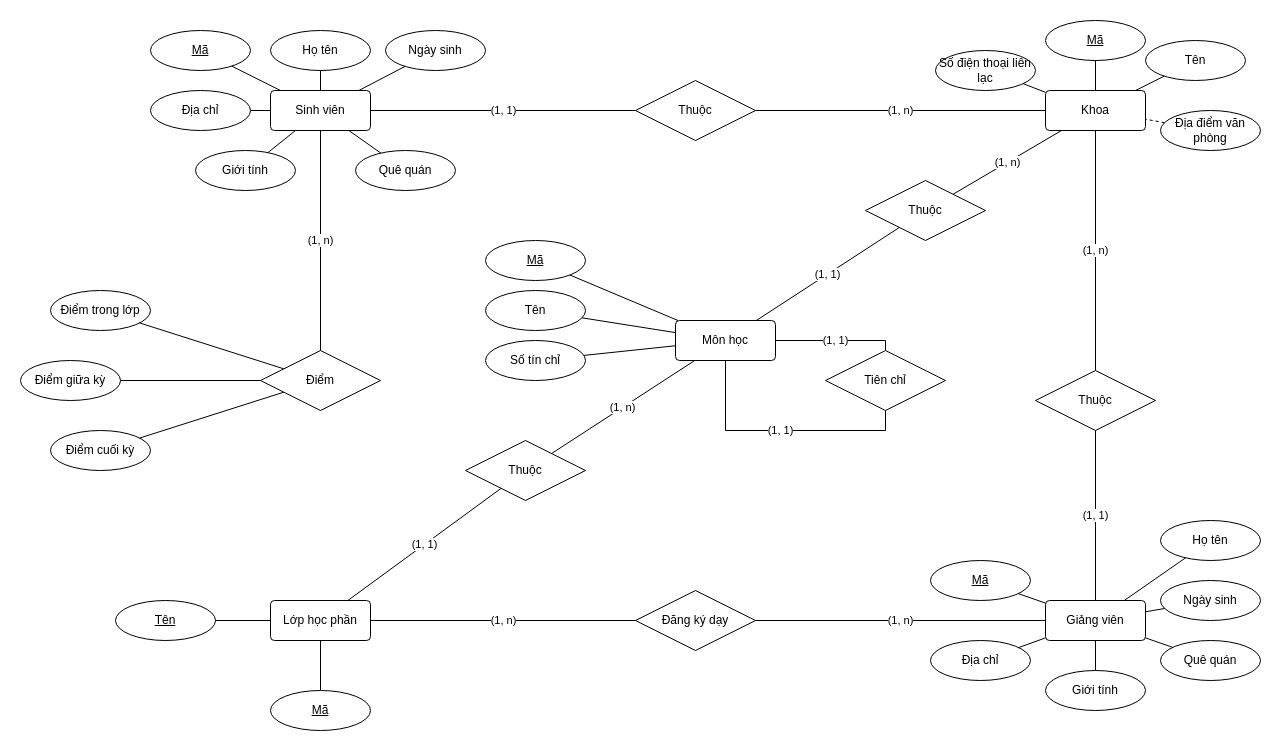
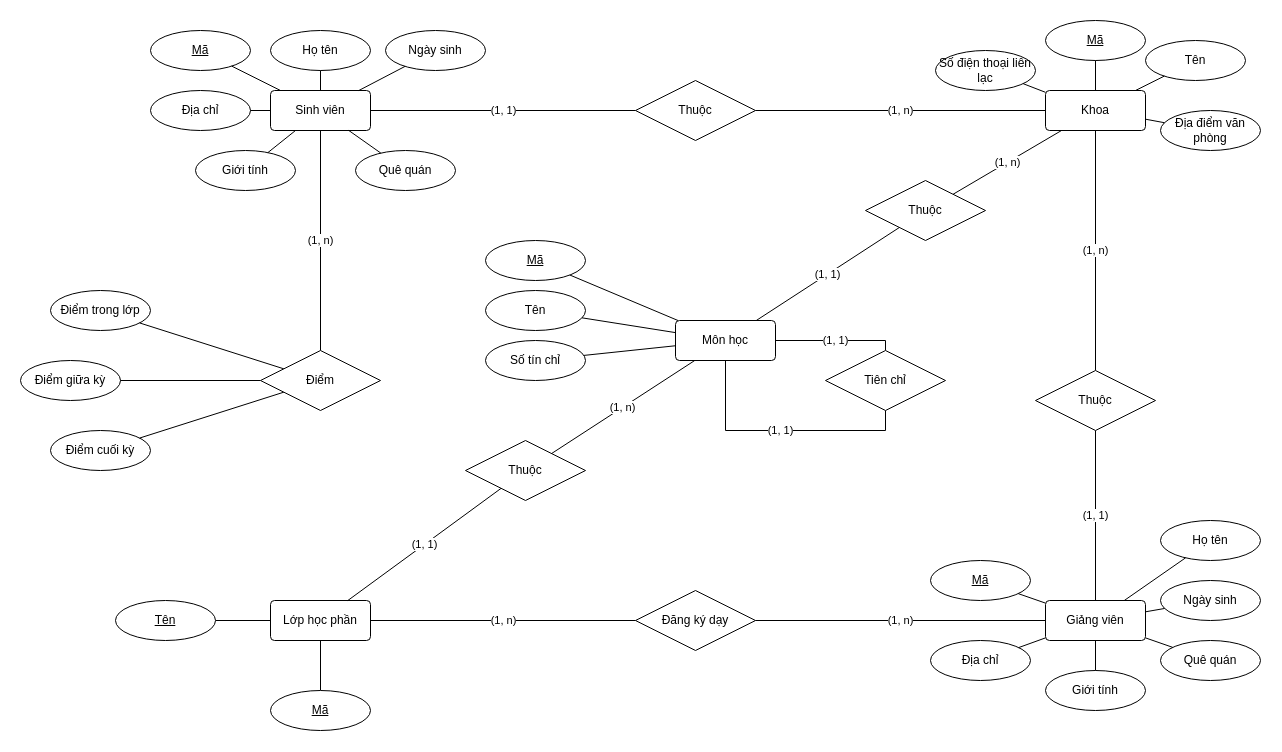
(1154, 121) -> (1154, 121)
